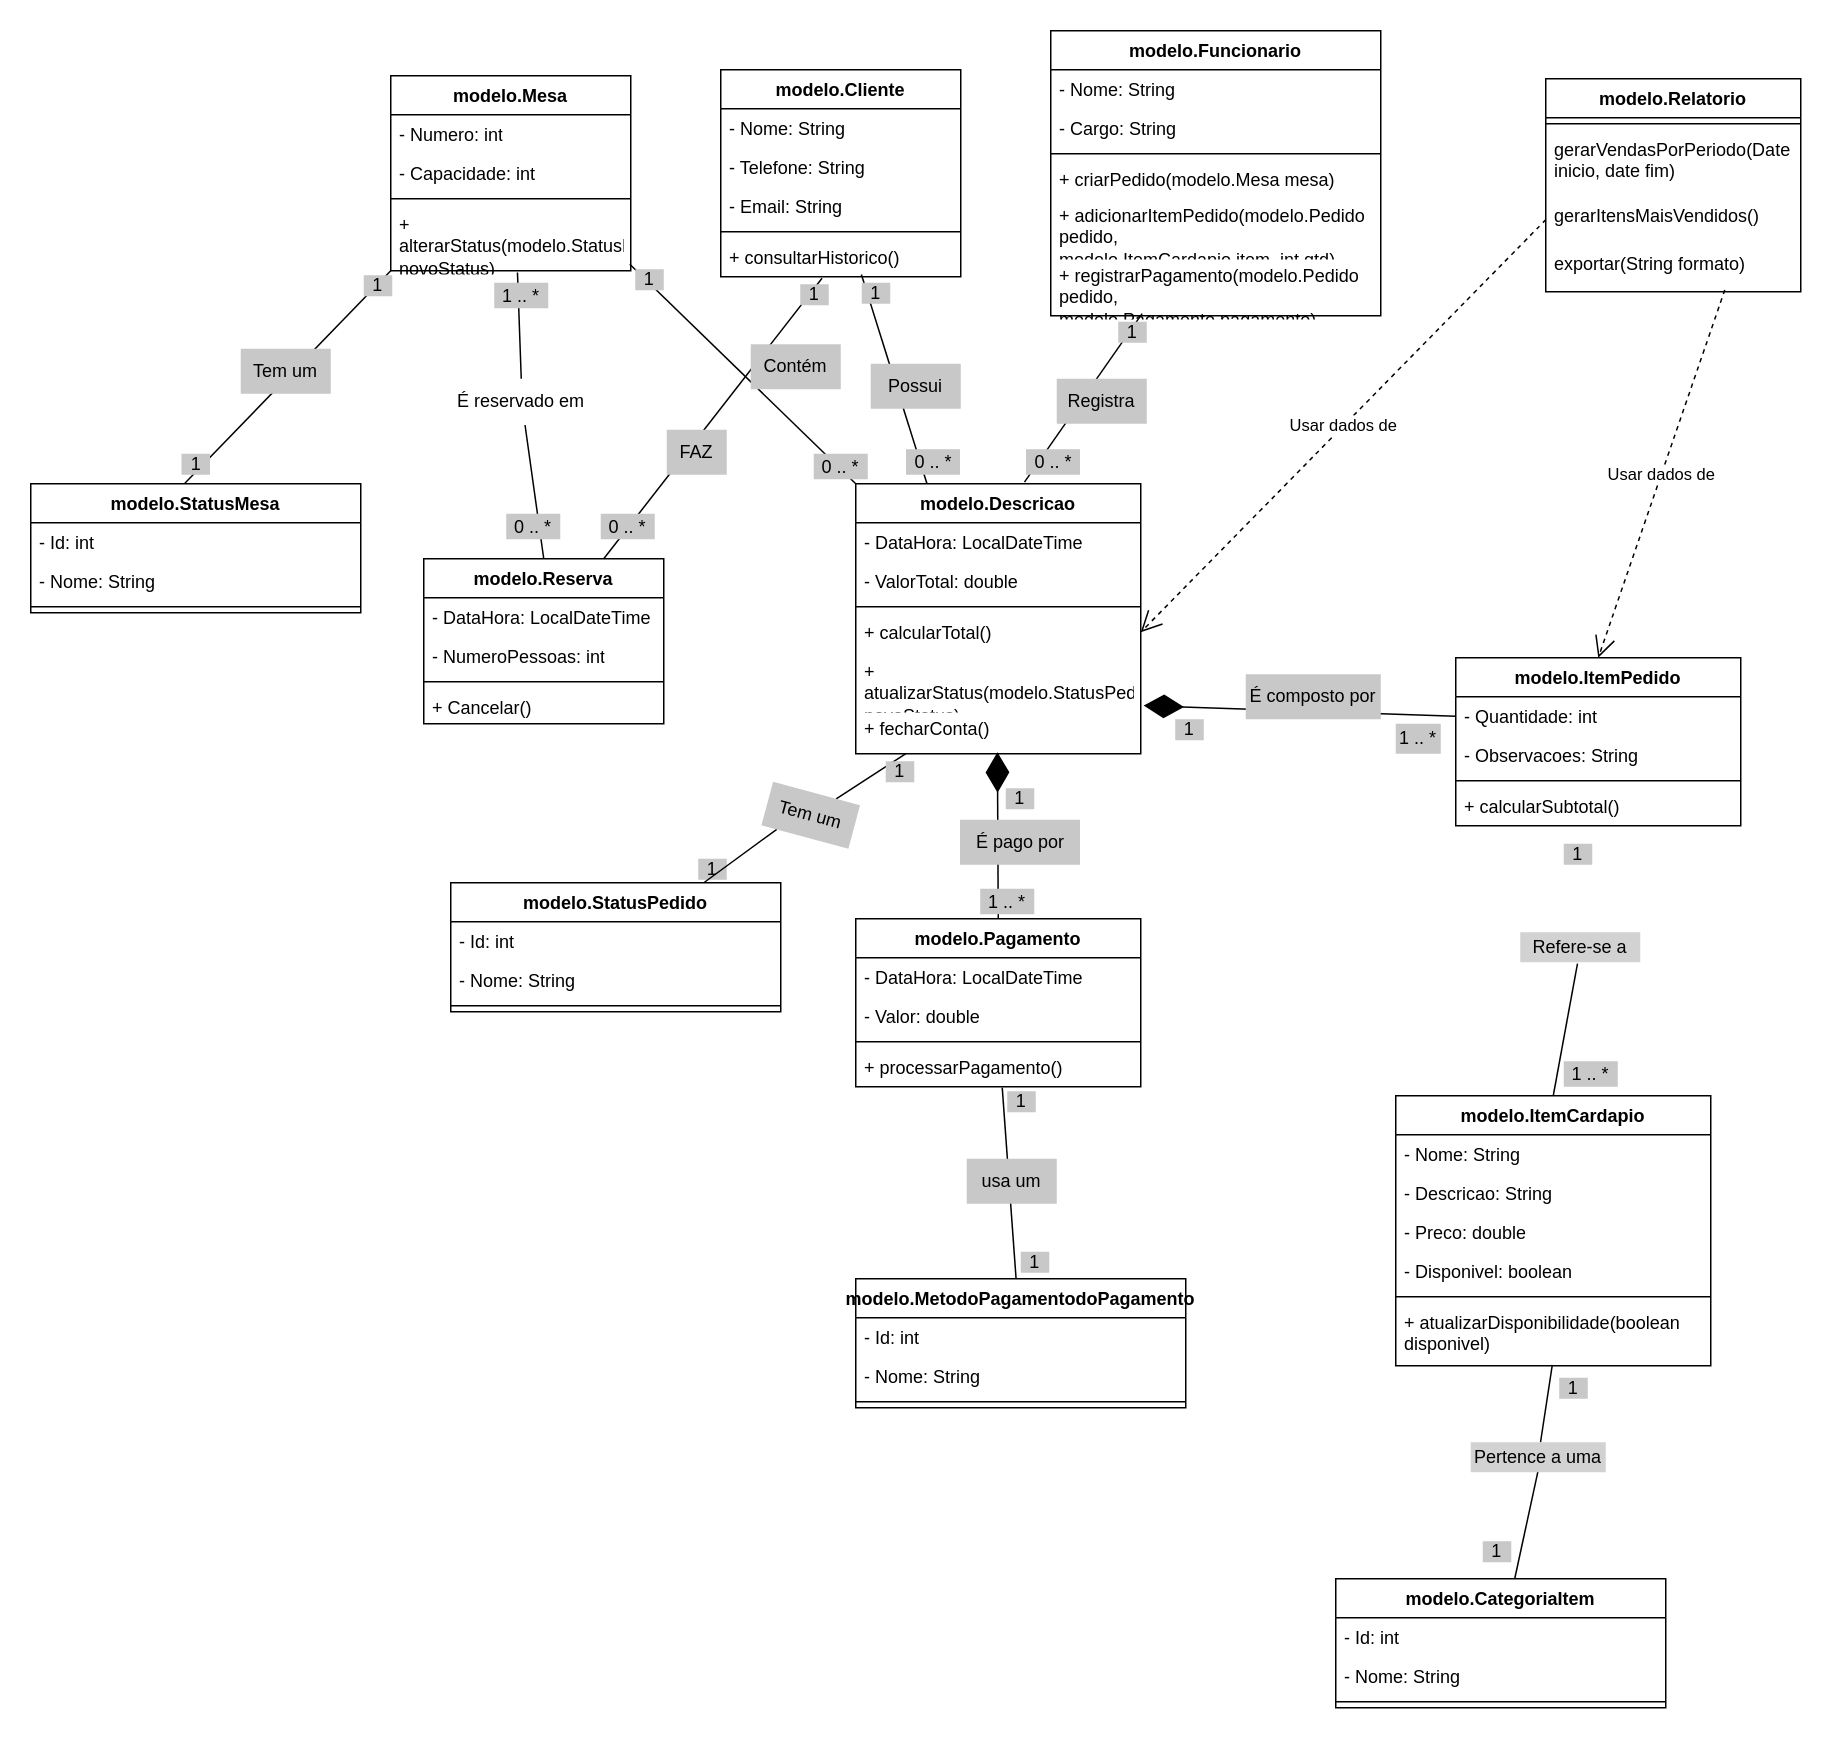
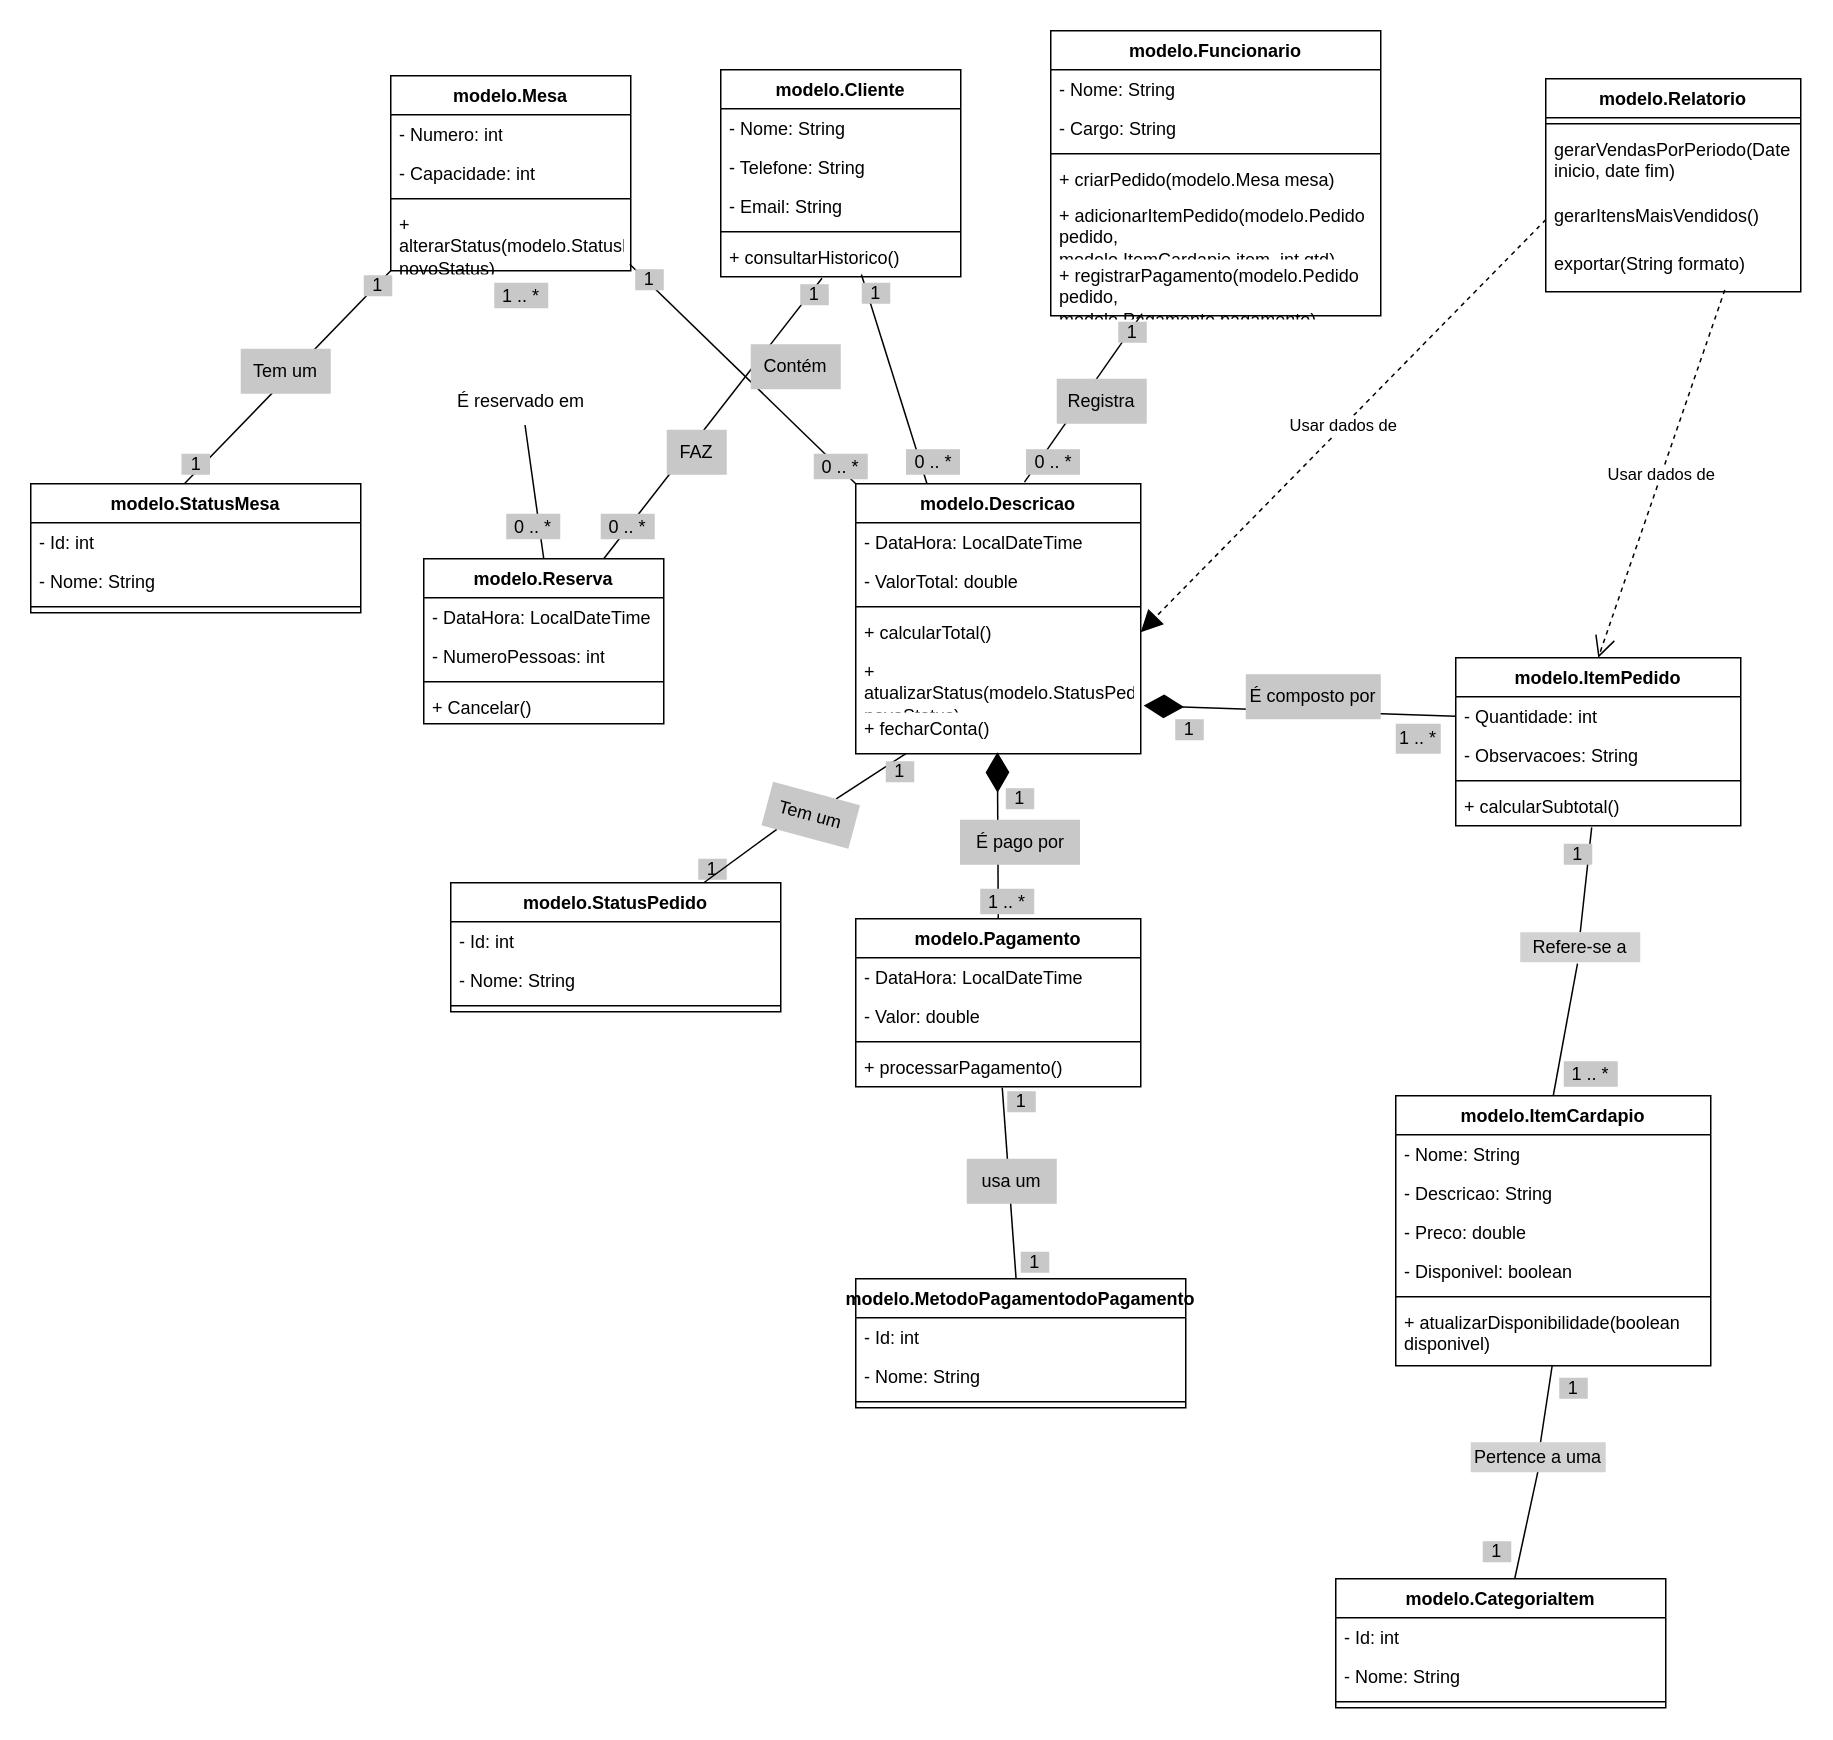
(520, 343) -> none
(916, 386) -> none
(1151, 622) -> (1157, 616)
none -> (1584, 898)
